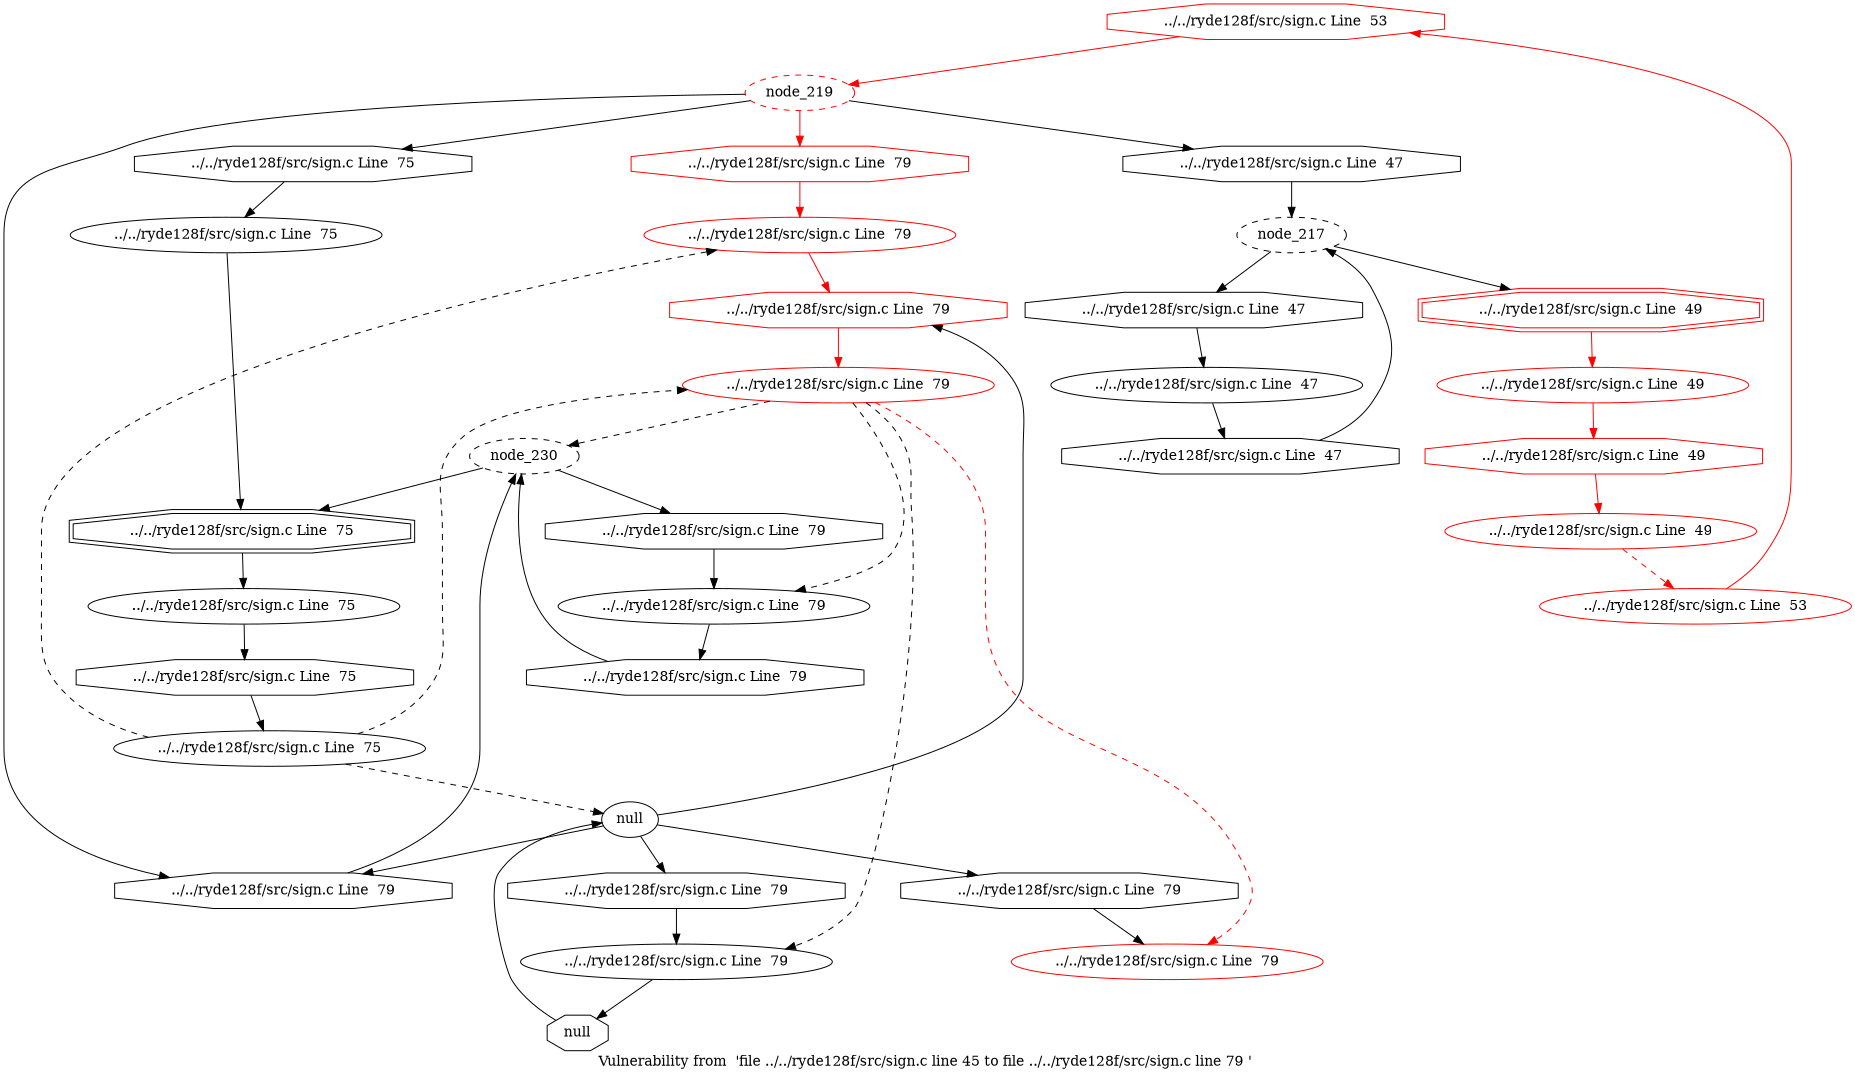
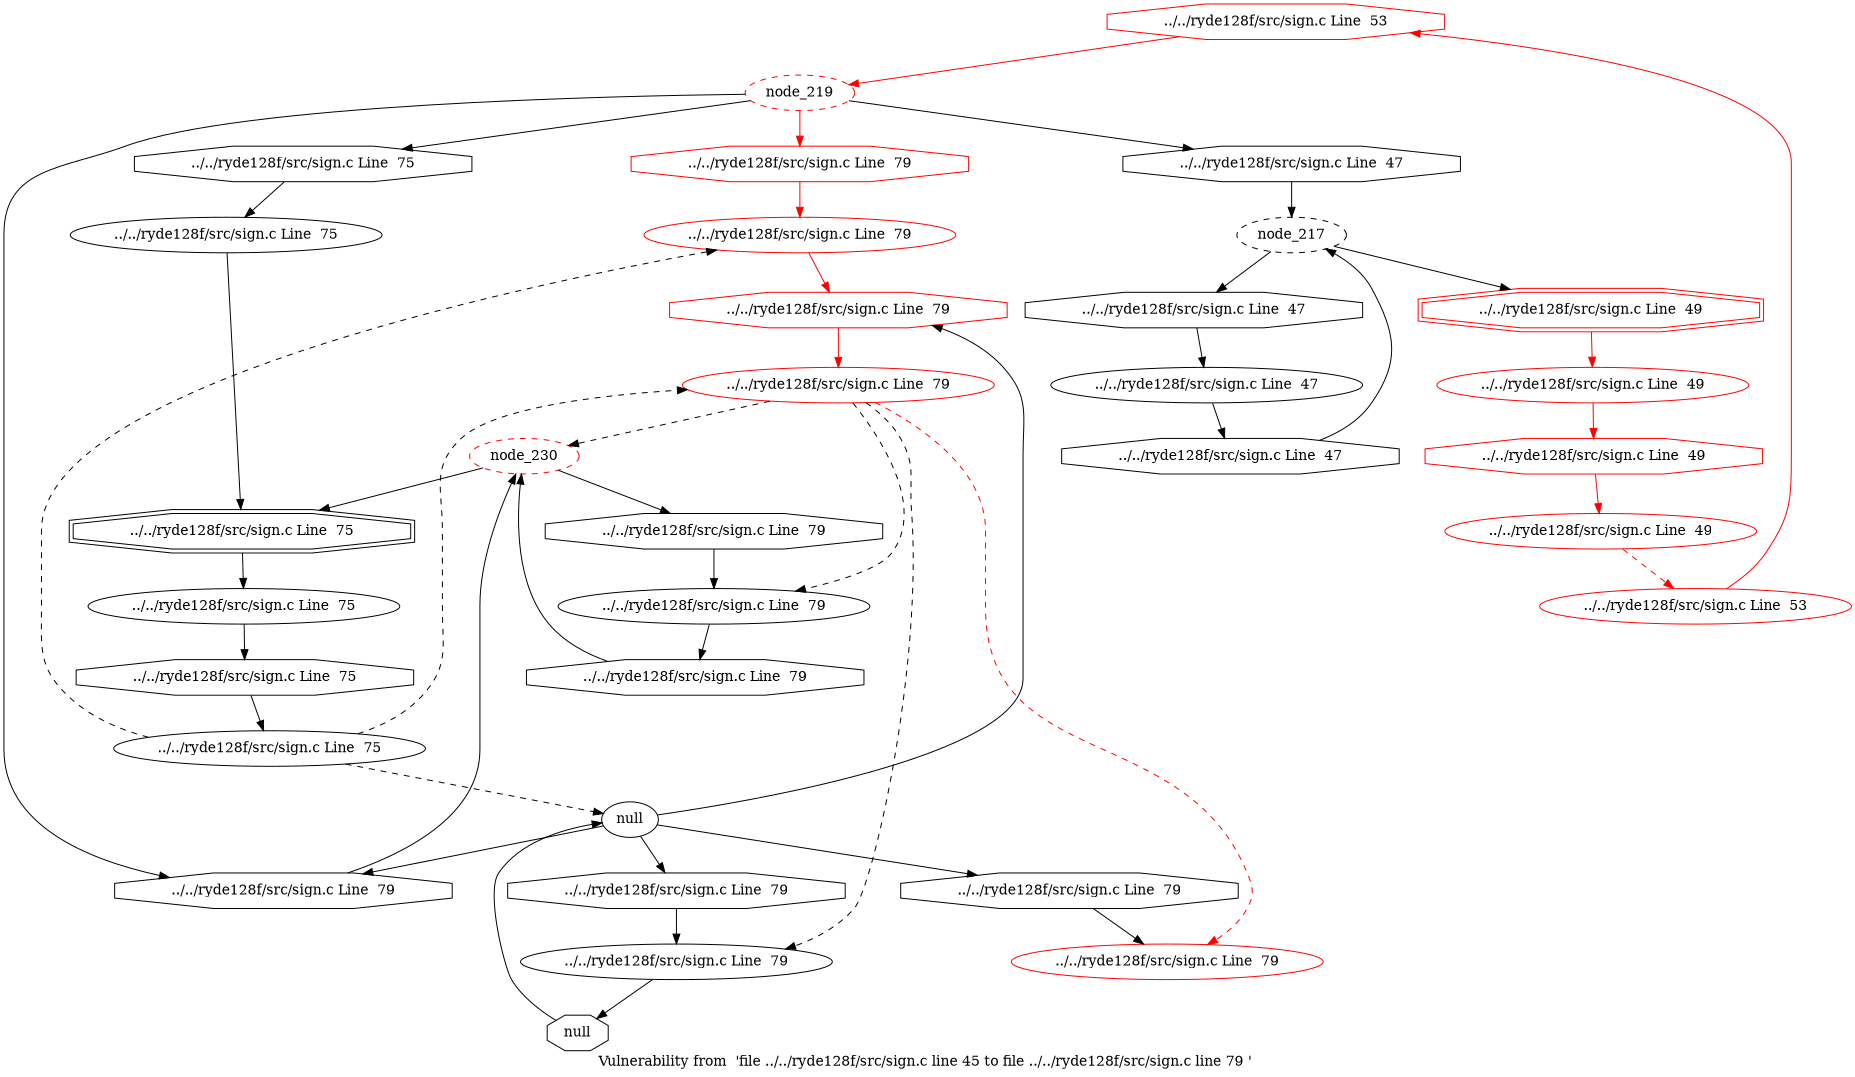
(524, 456) -> (524, 456)
